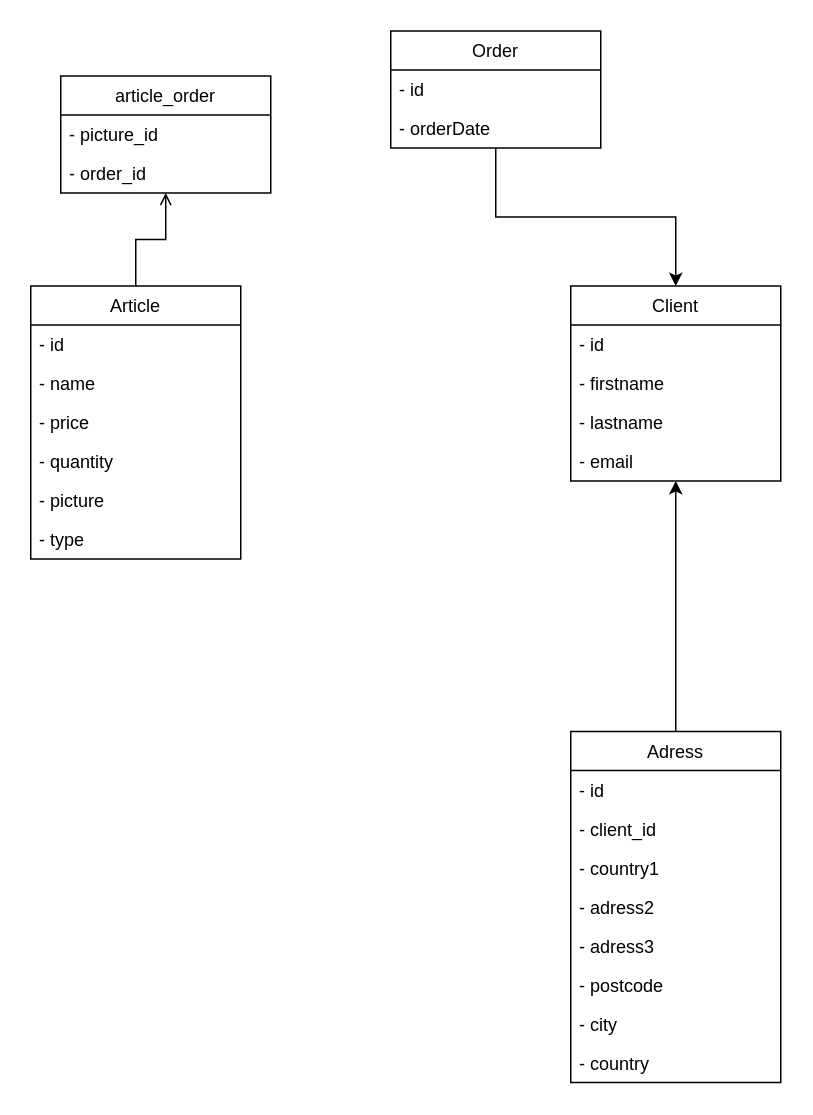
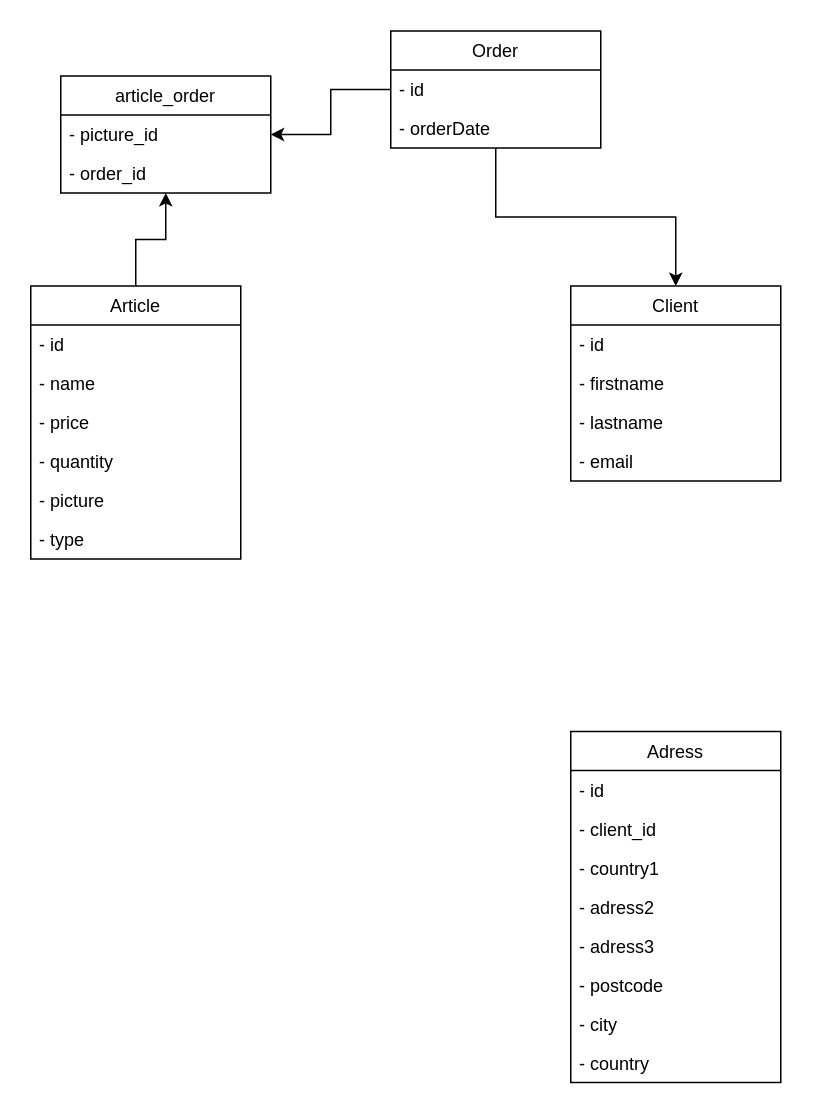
none -> (331, 106)
(166, 202) -> (166, 204)
(676, 610) -> none
